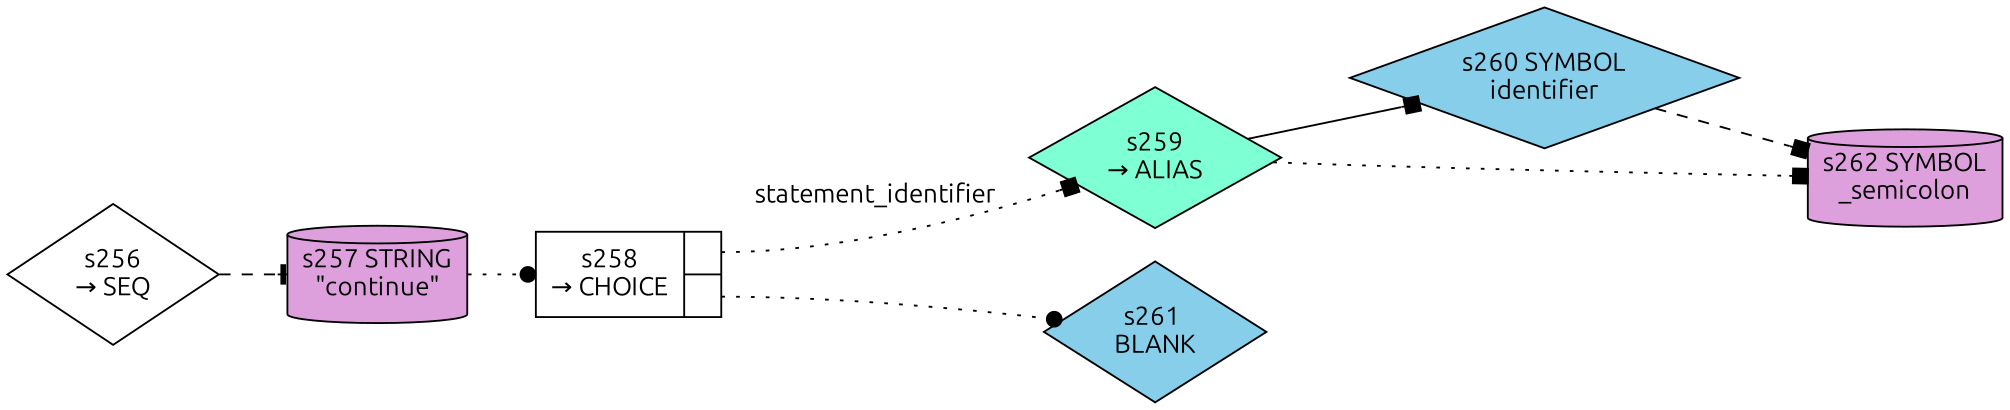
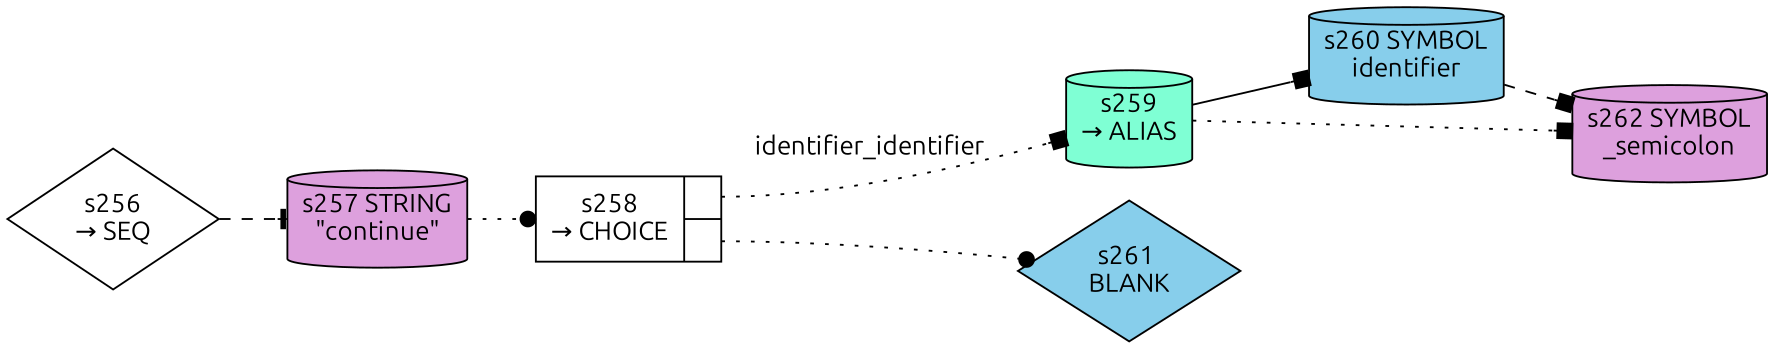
(1545, 78) -> (1406, 56)
(1155, 158) -> (1129, 119)
(875, 196) -> (870, 148)
